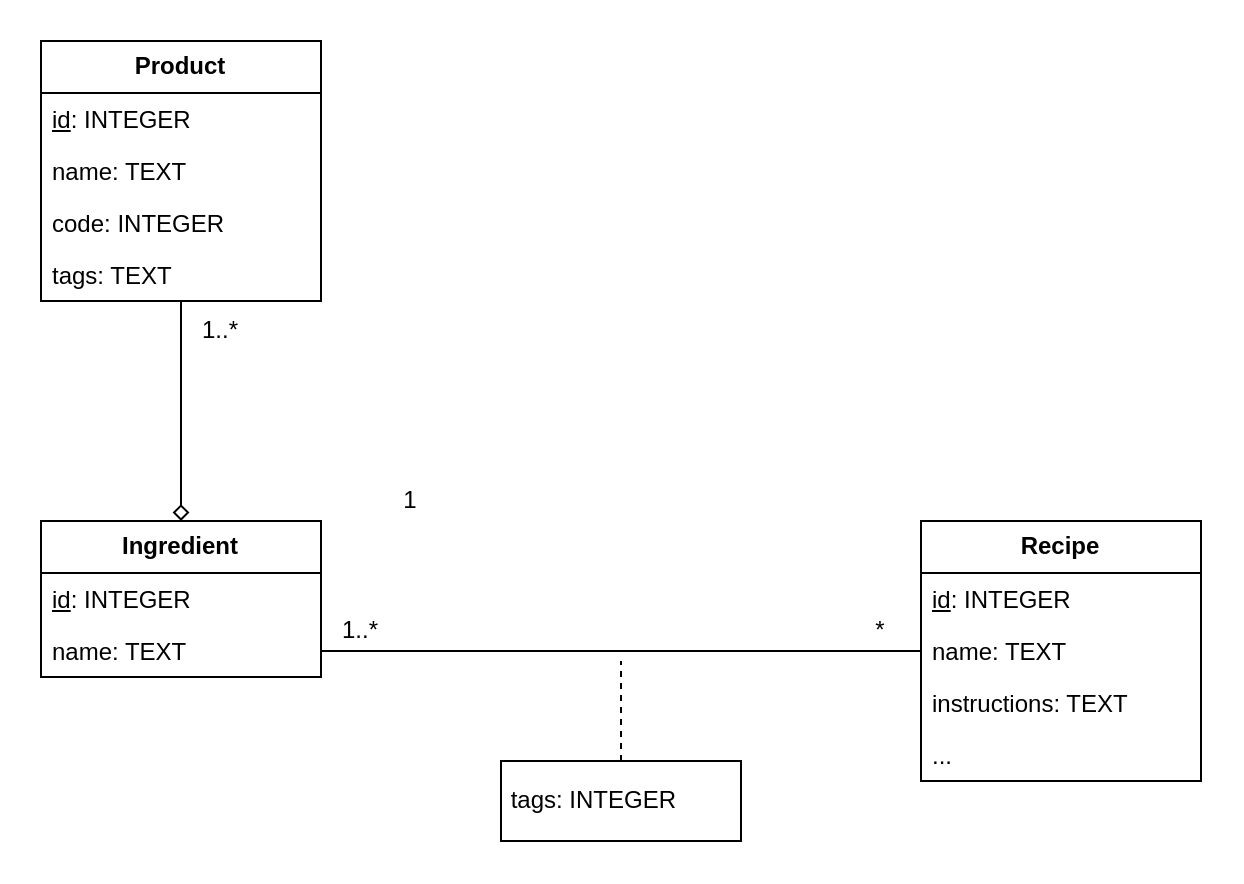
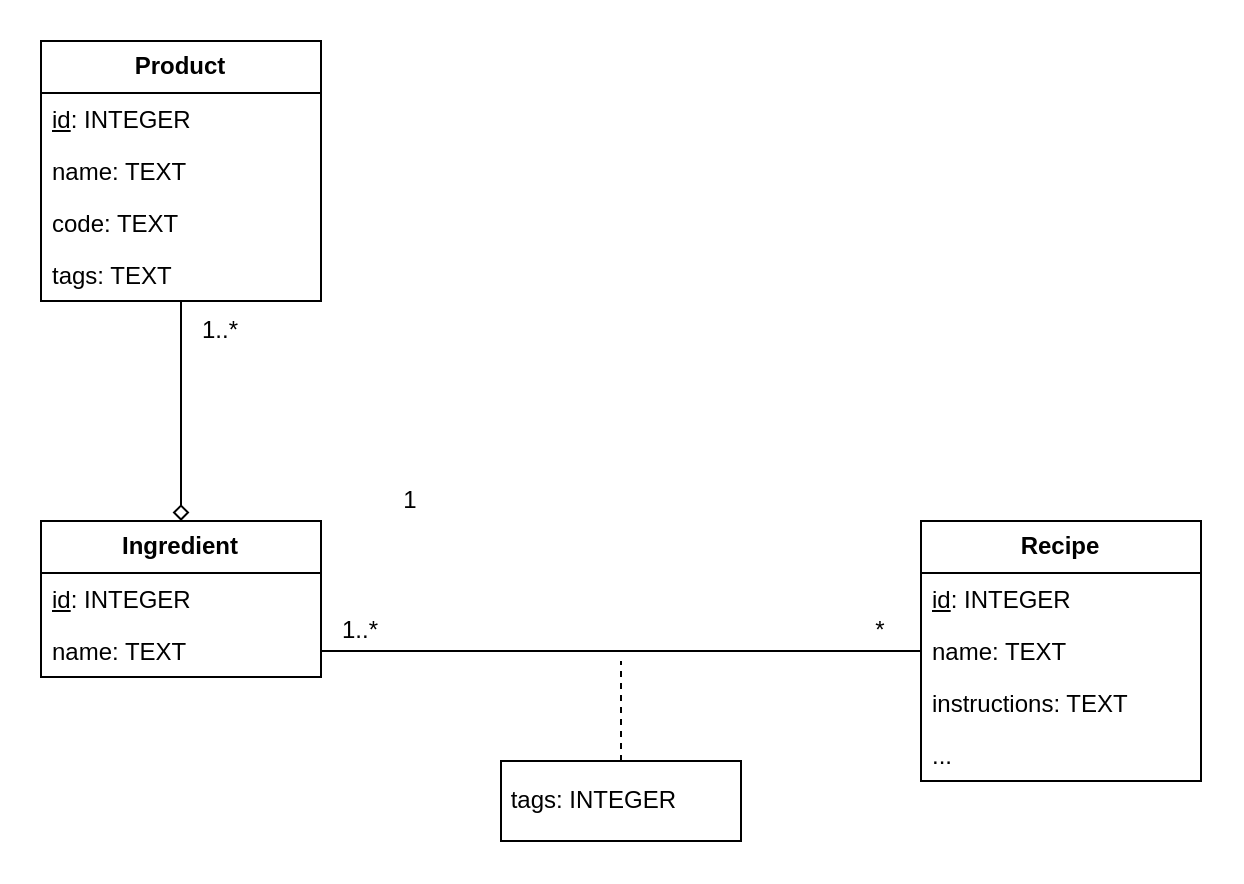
(134, 225) -> (114, 225)
